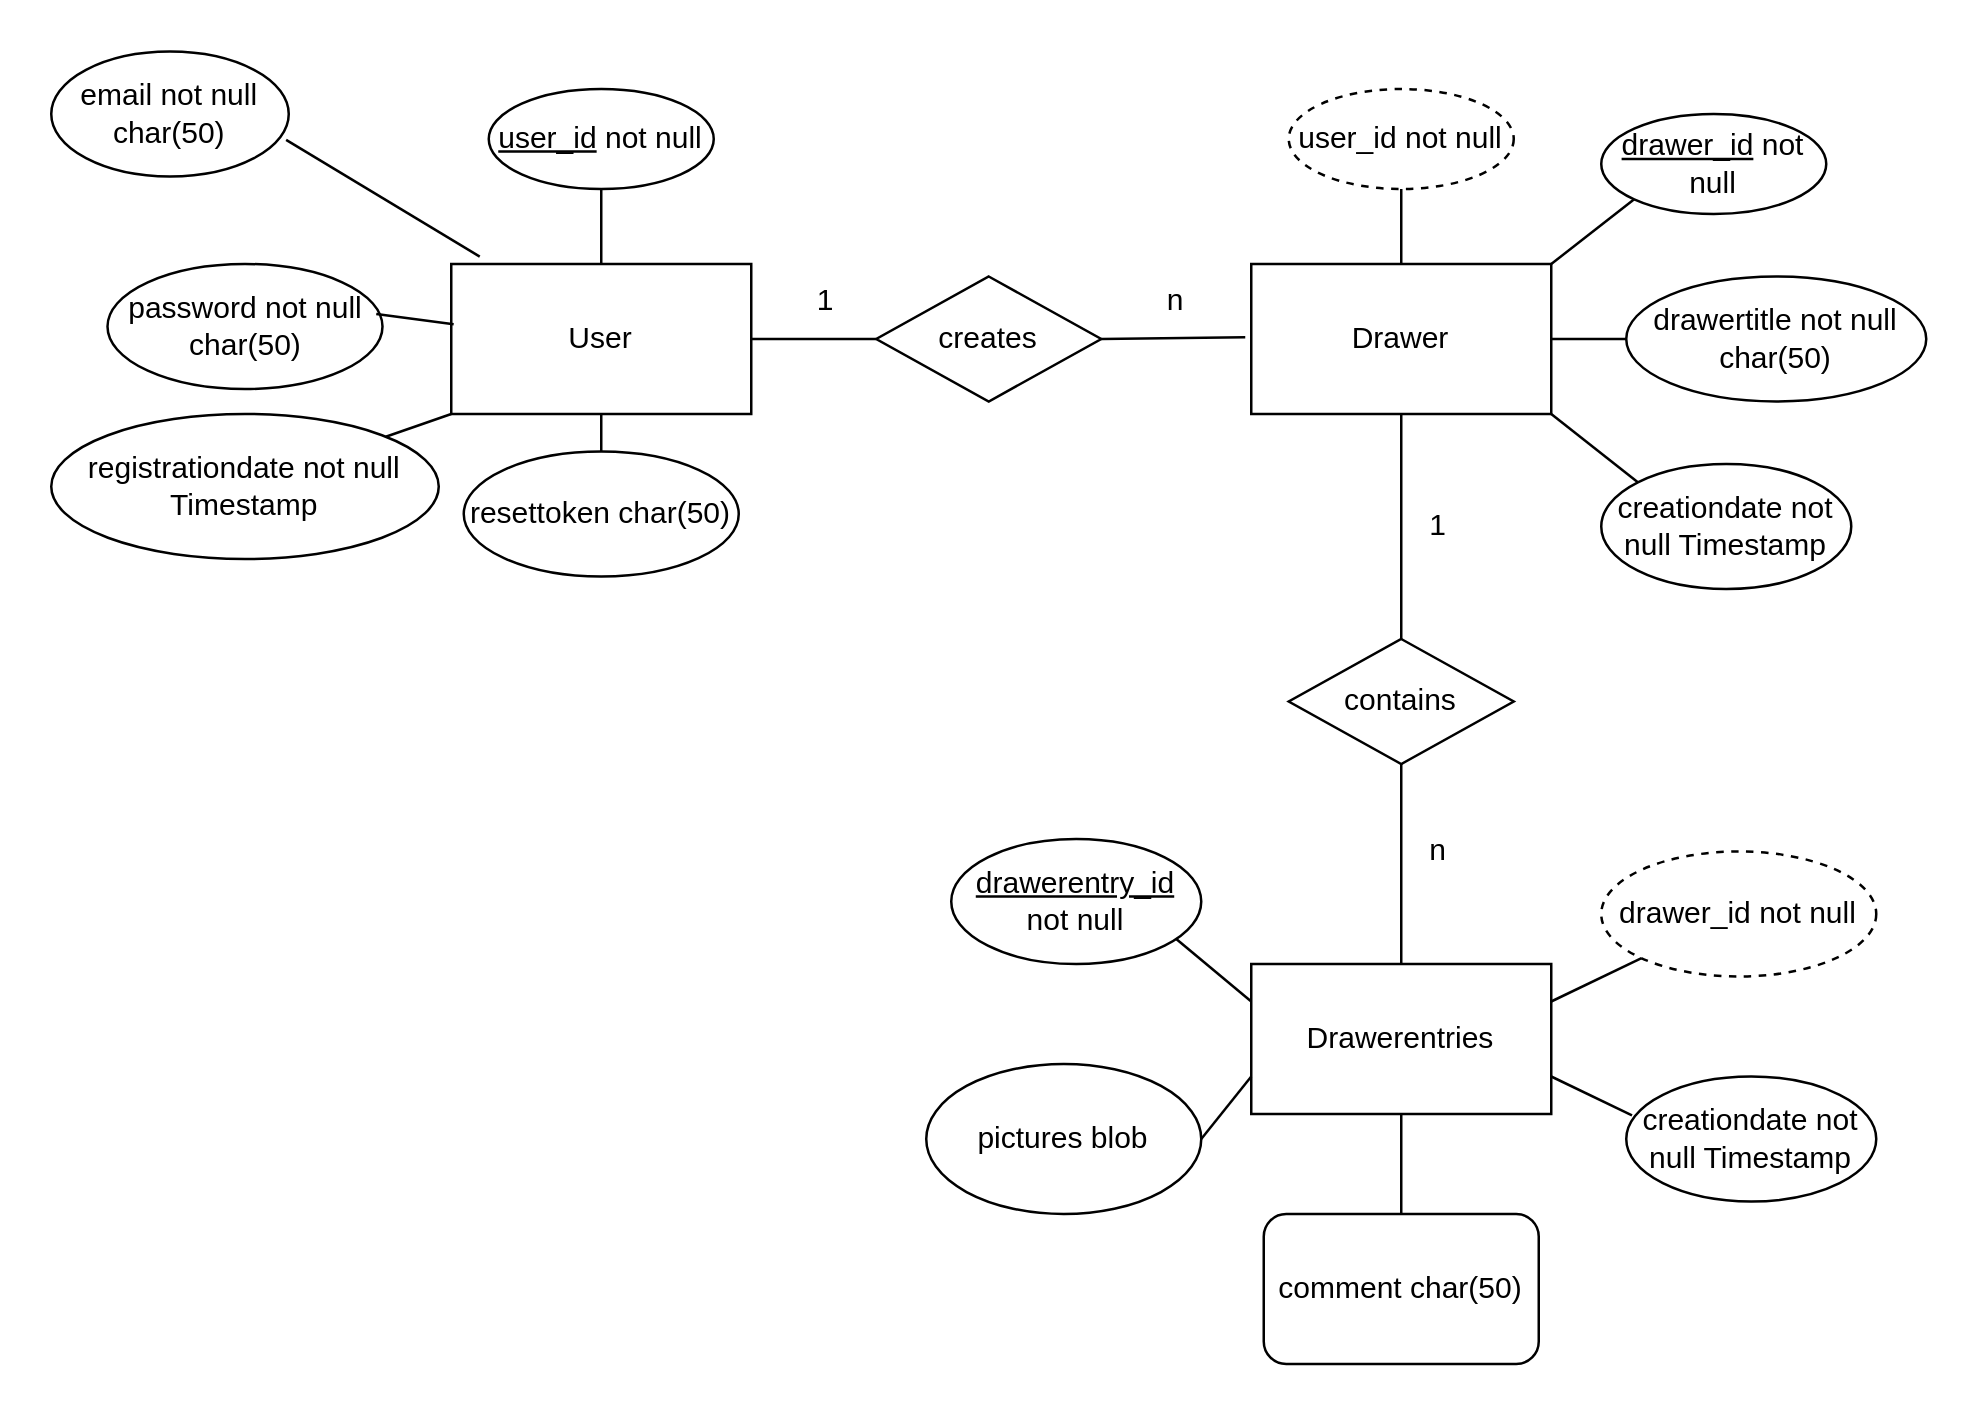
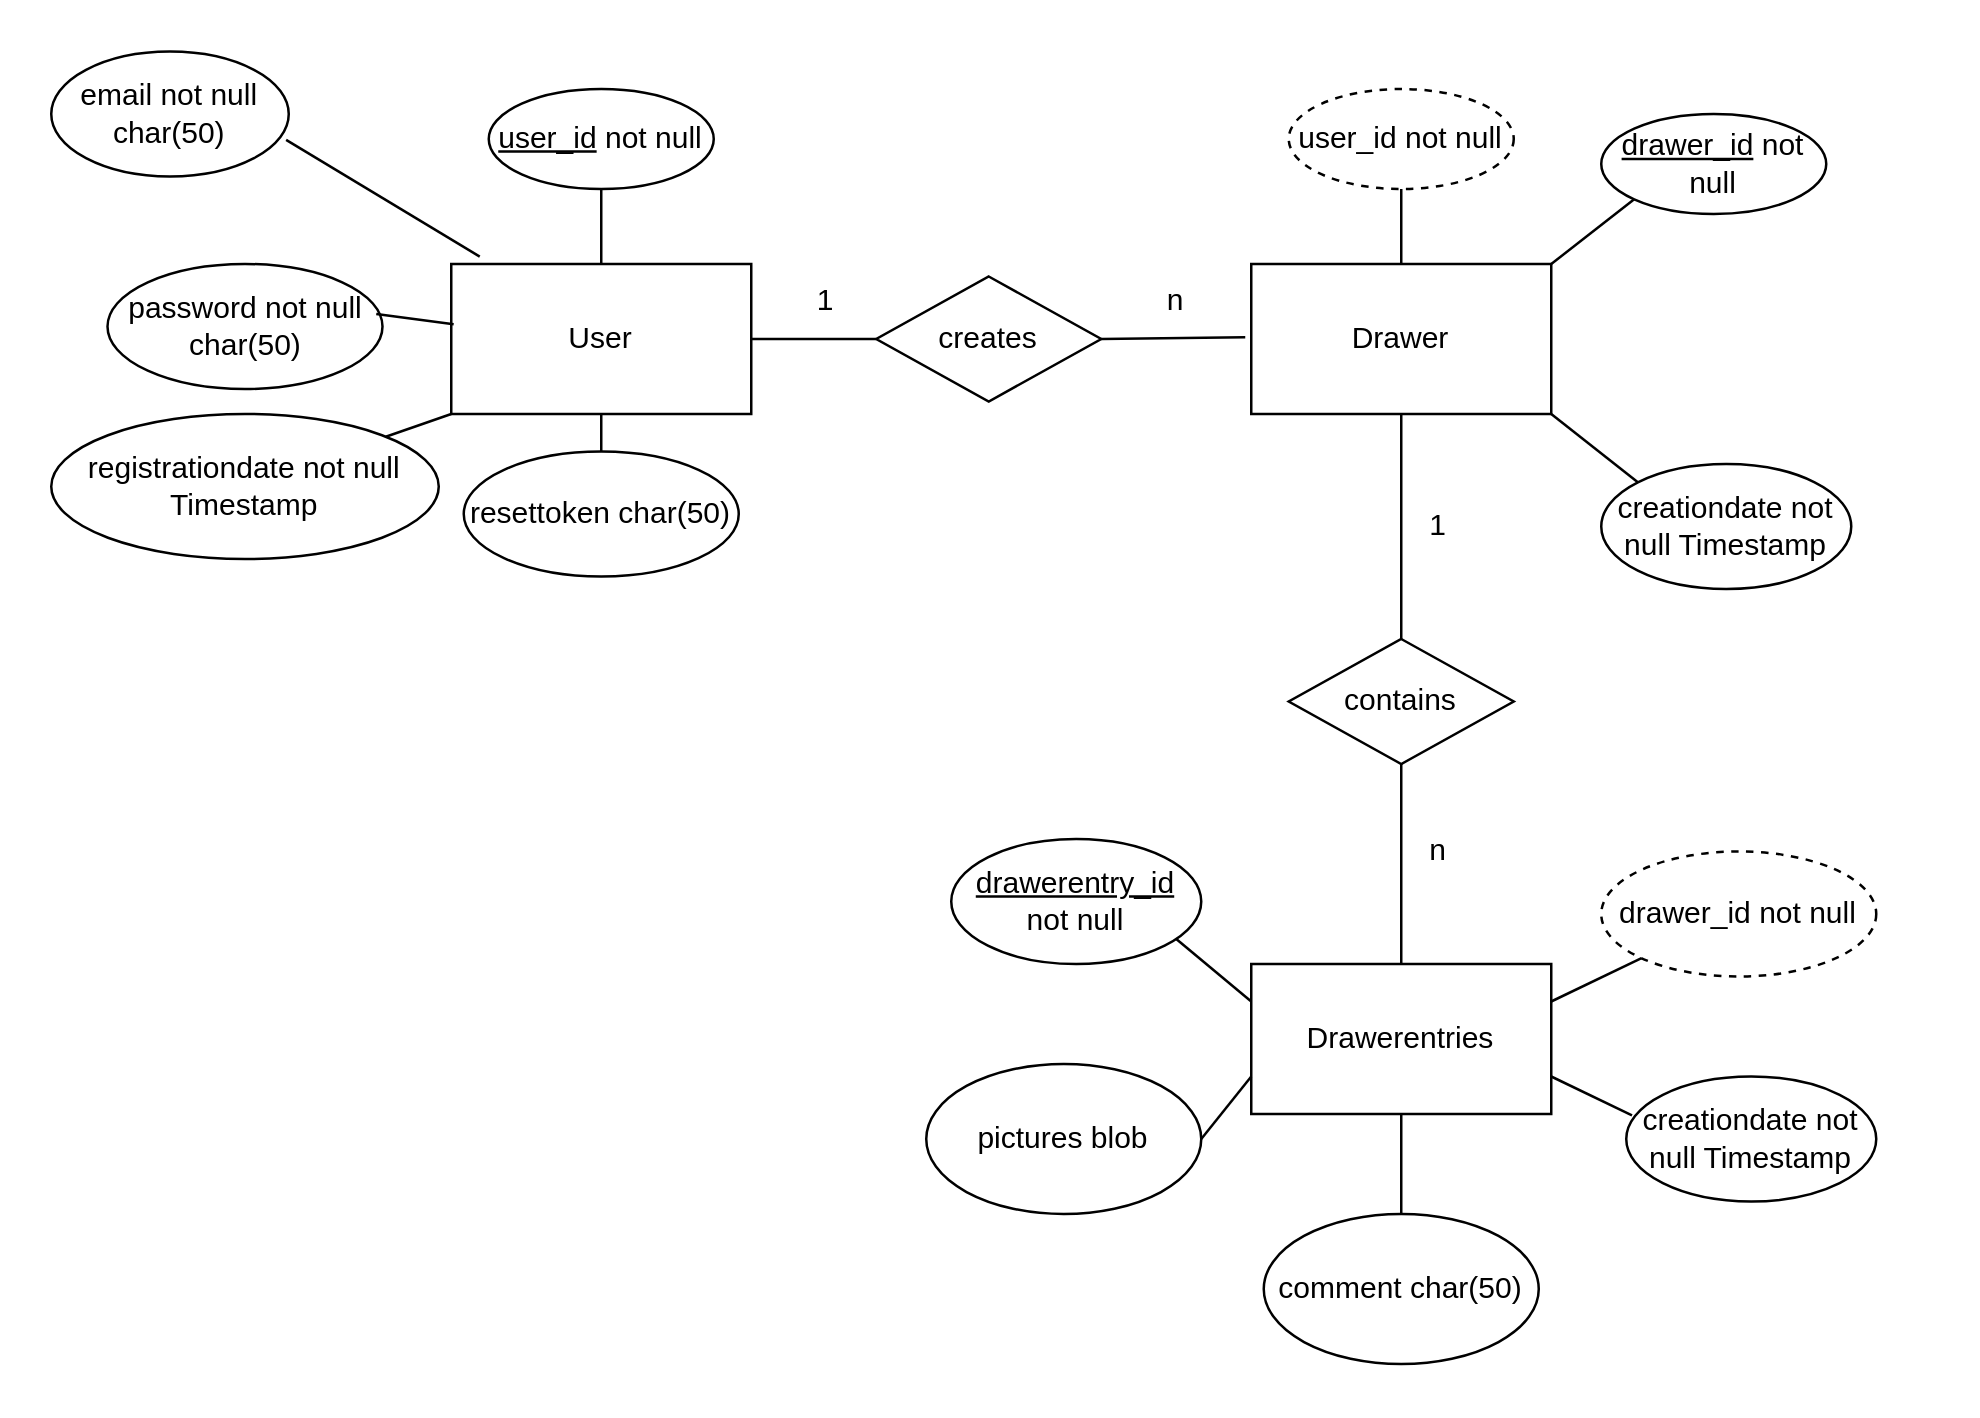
(1588, 339) -> none
(1776, 339) -> none
(1401, 1289) -> (1401, 1289)
